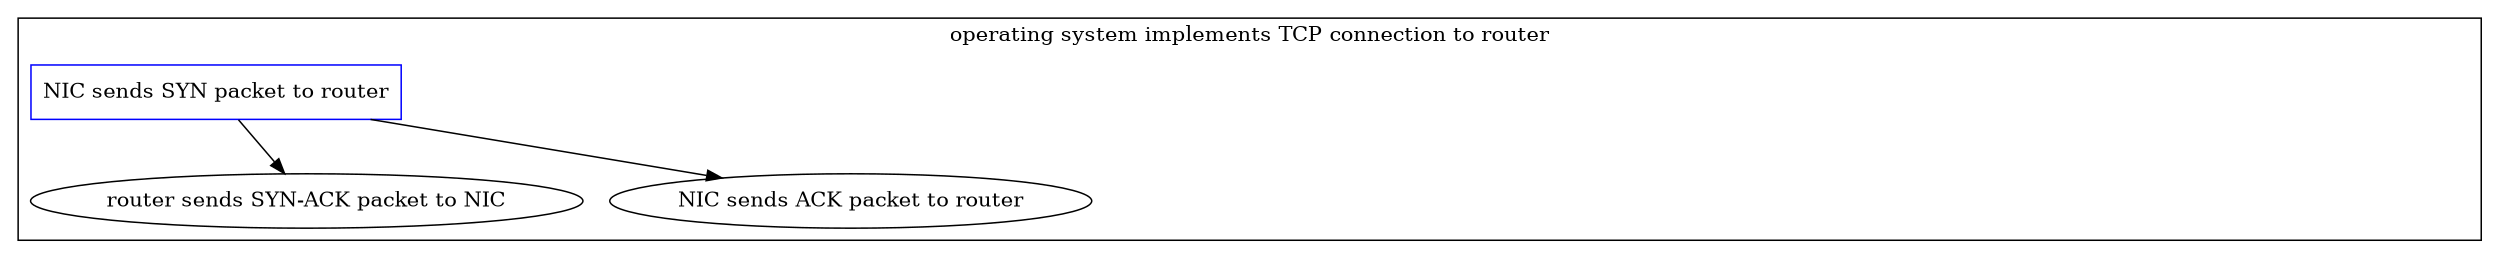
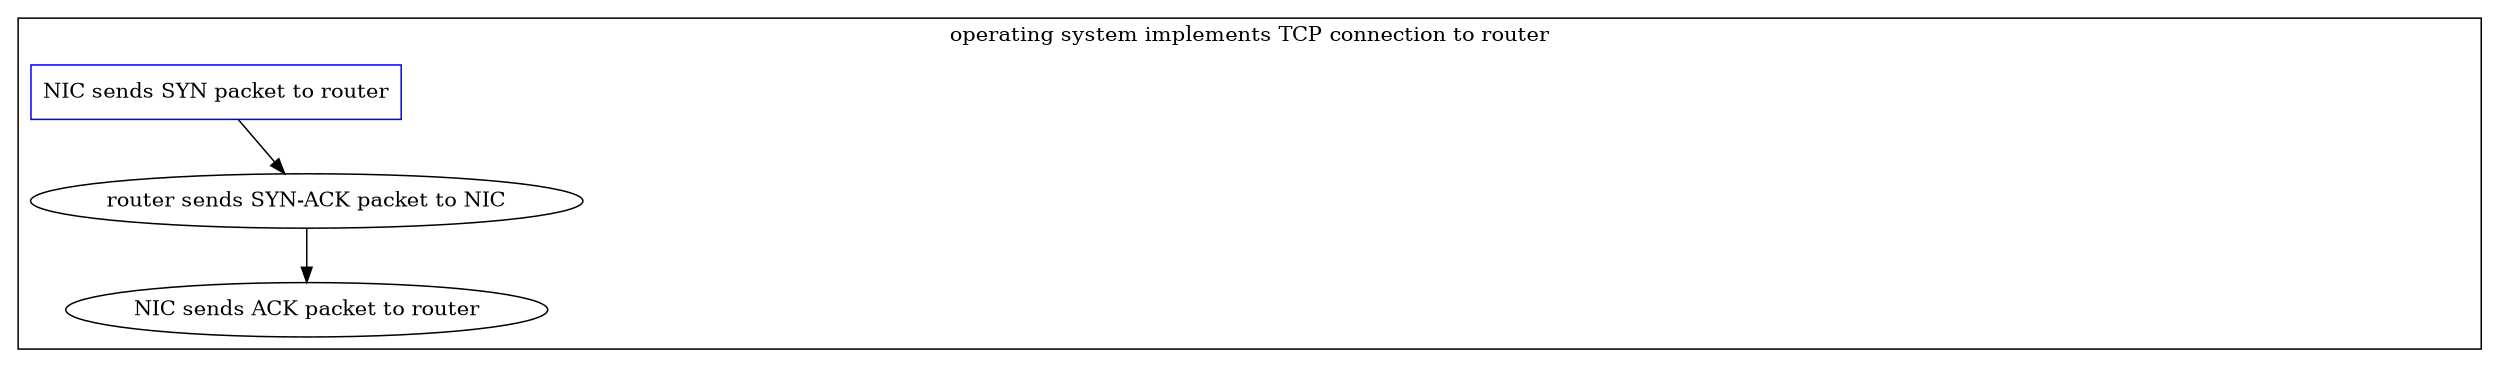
(539, 147) -> (307, 248)
